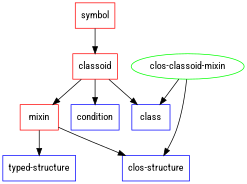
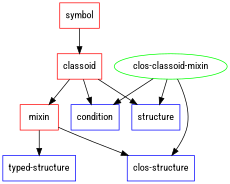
none -> (136, 90)
(151, 117) -> (156, 117)
